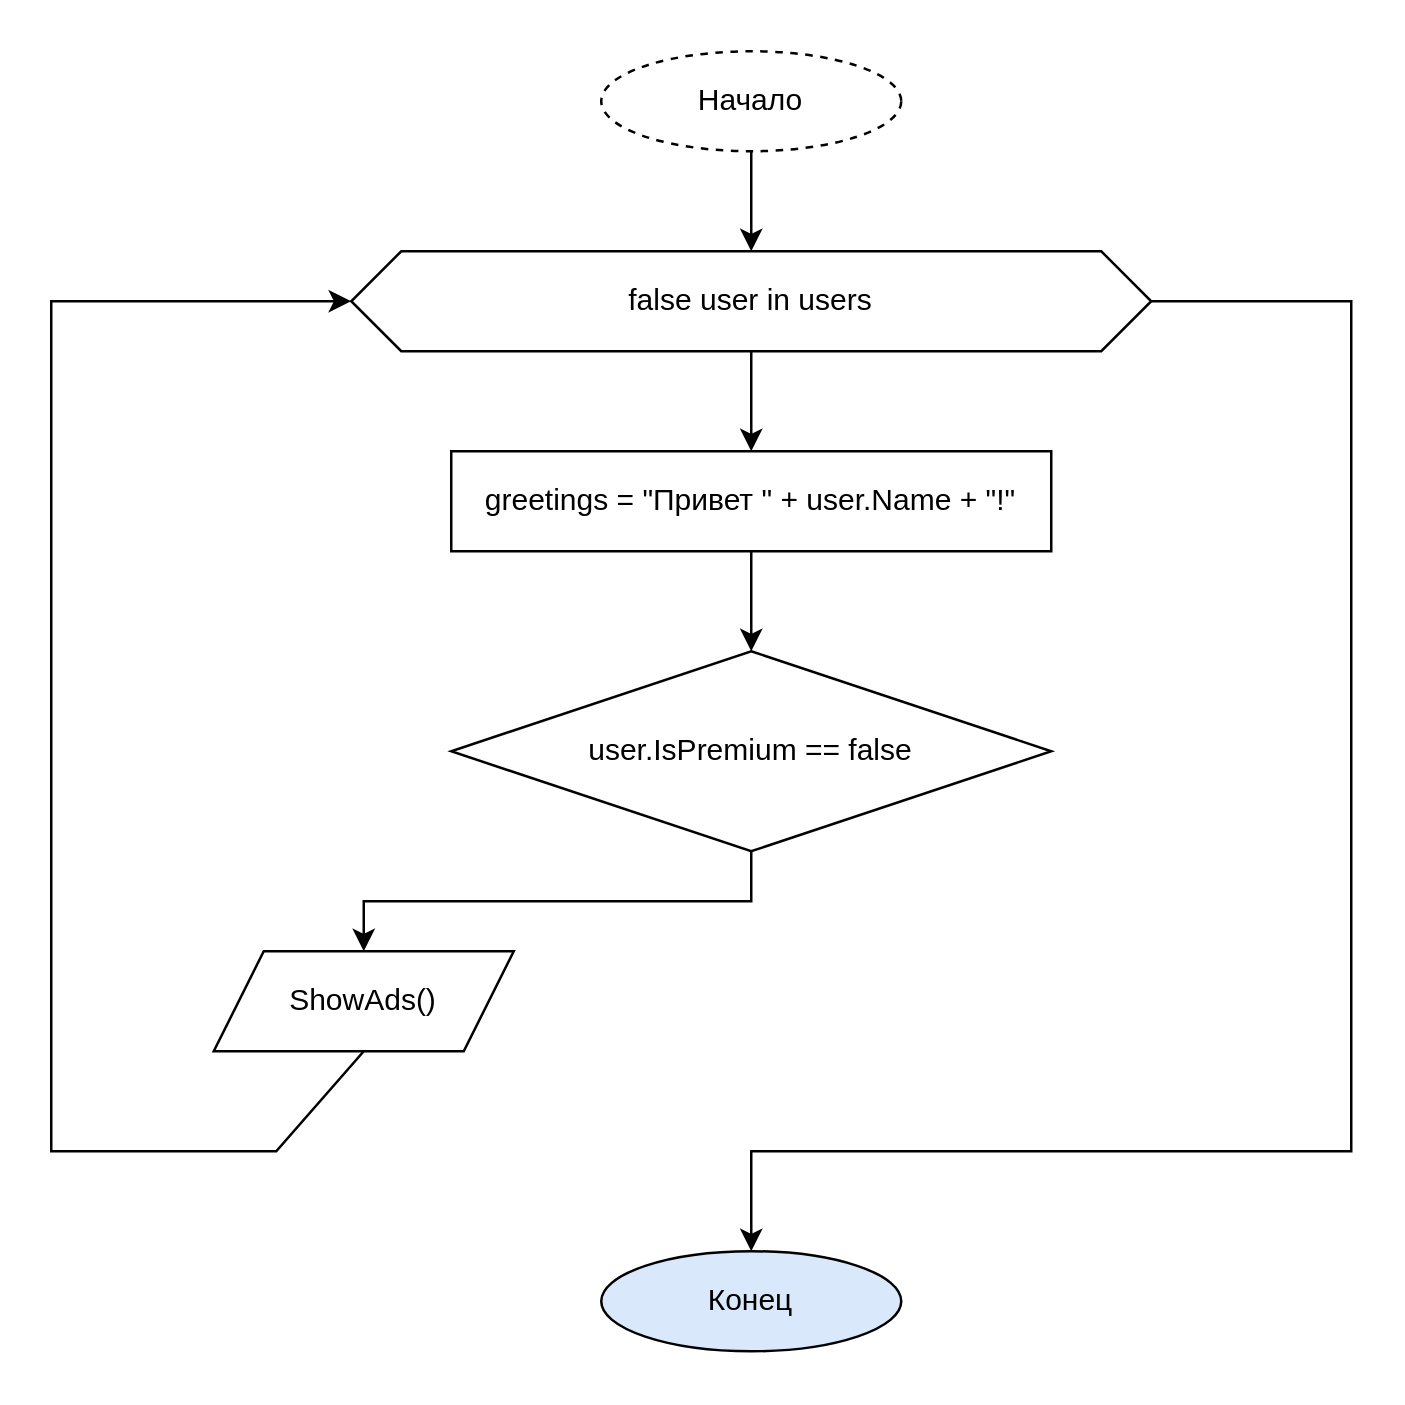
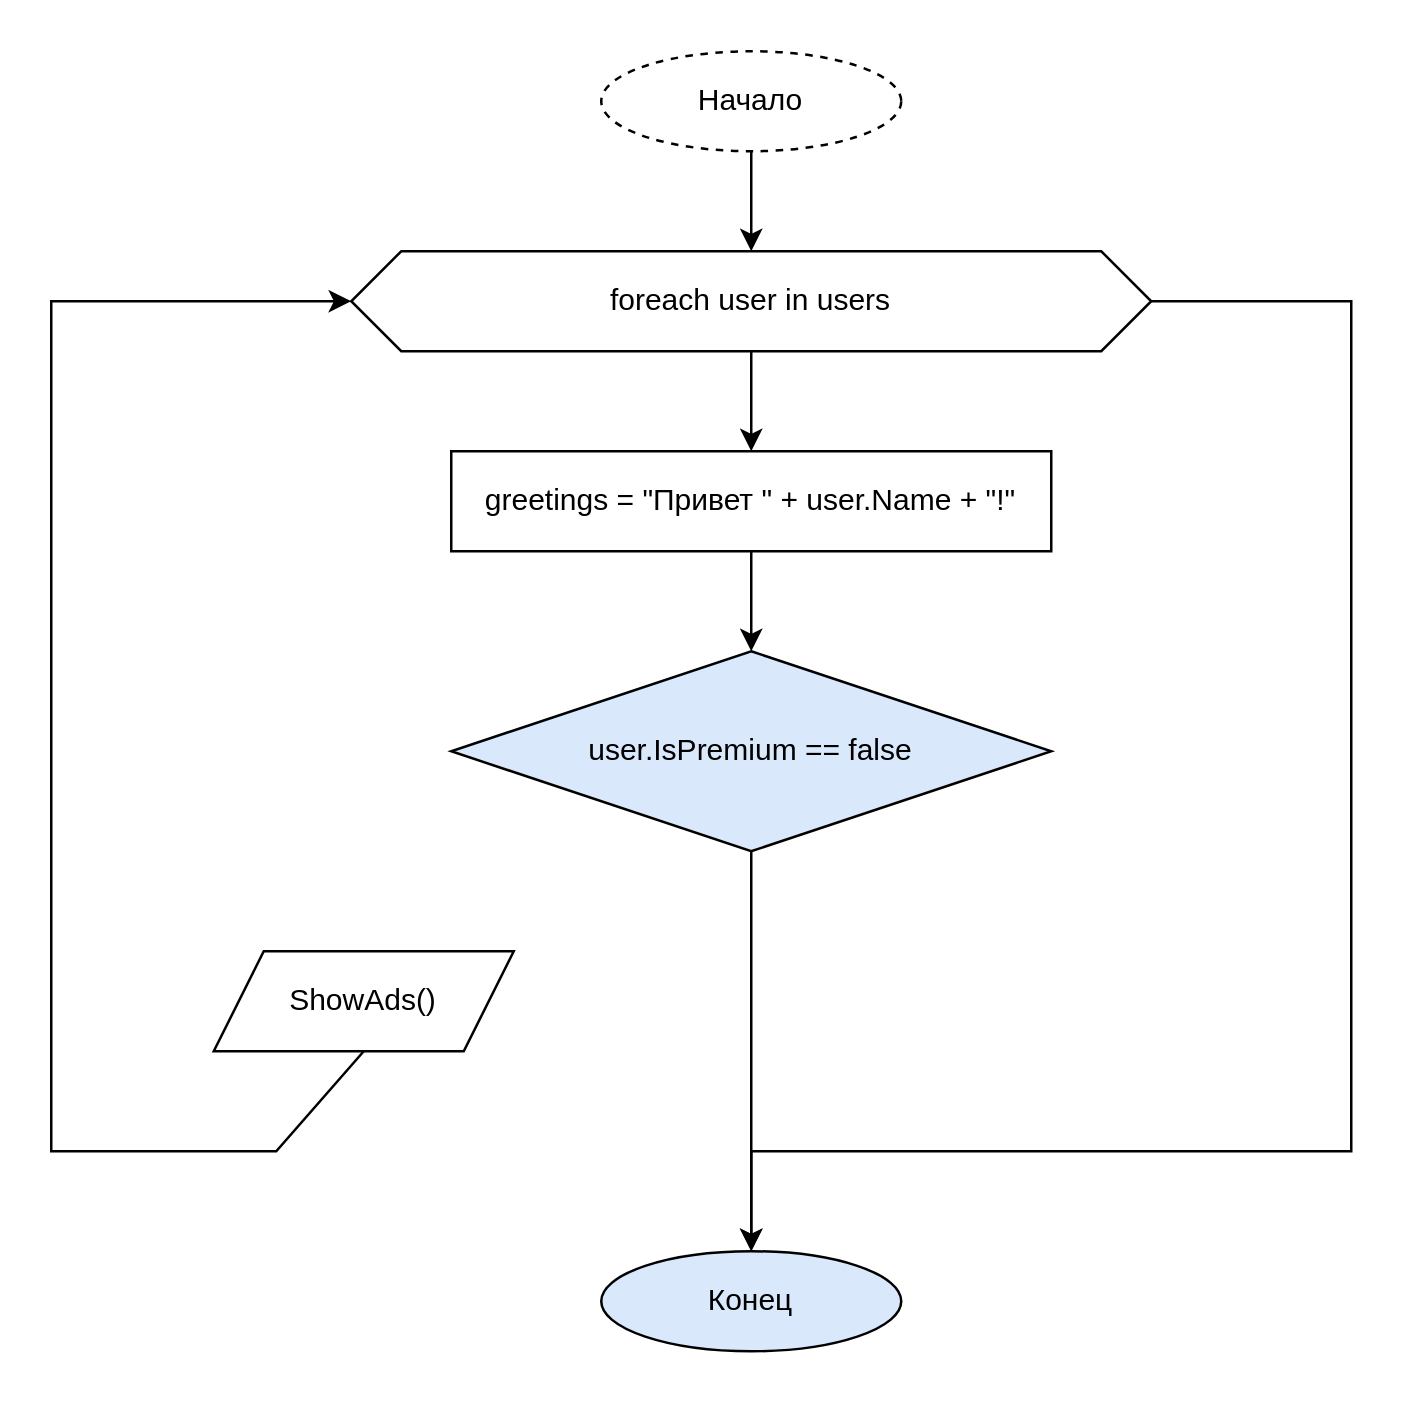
(751, 301) -> (751, 301)
(751, 751) -> (751, 751)
(542, 901) -> (751, 1022)
